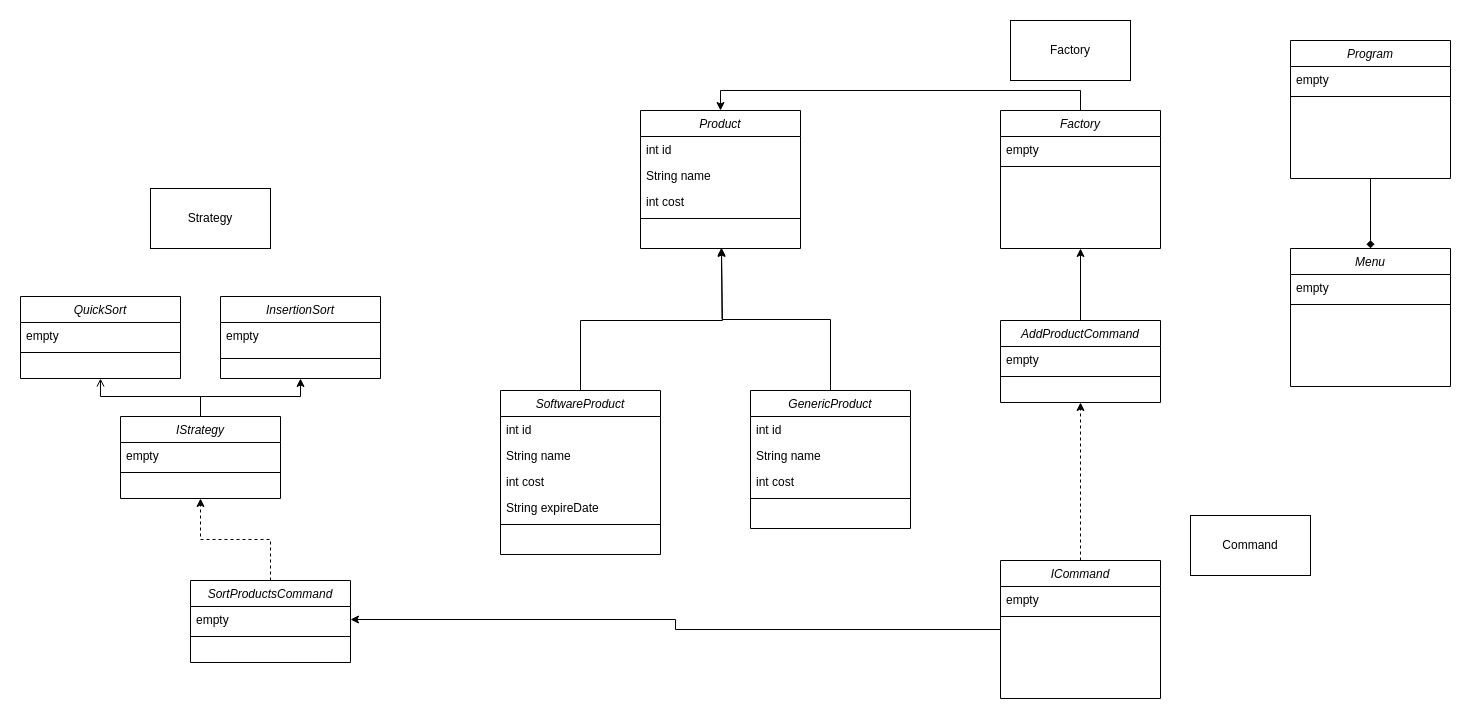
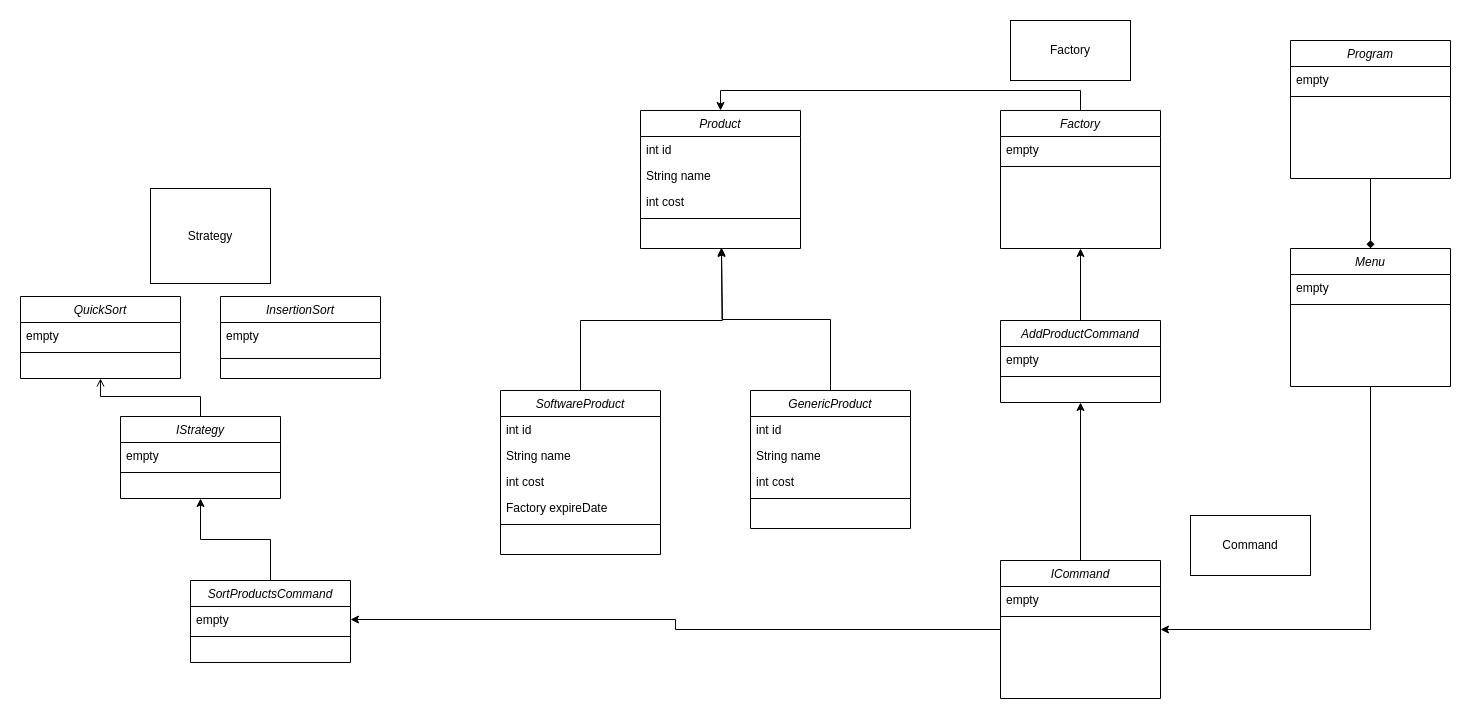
(211, 219) -> (211, 236)
(257, 397) -> none
(1081, 484) -> (1081, 484)
(558, 508) -> (563, 508)
(239, 540) -> (239, 540)
none -> (1371, 610)
